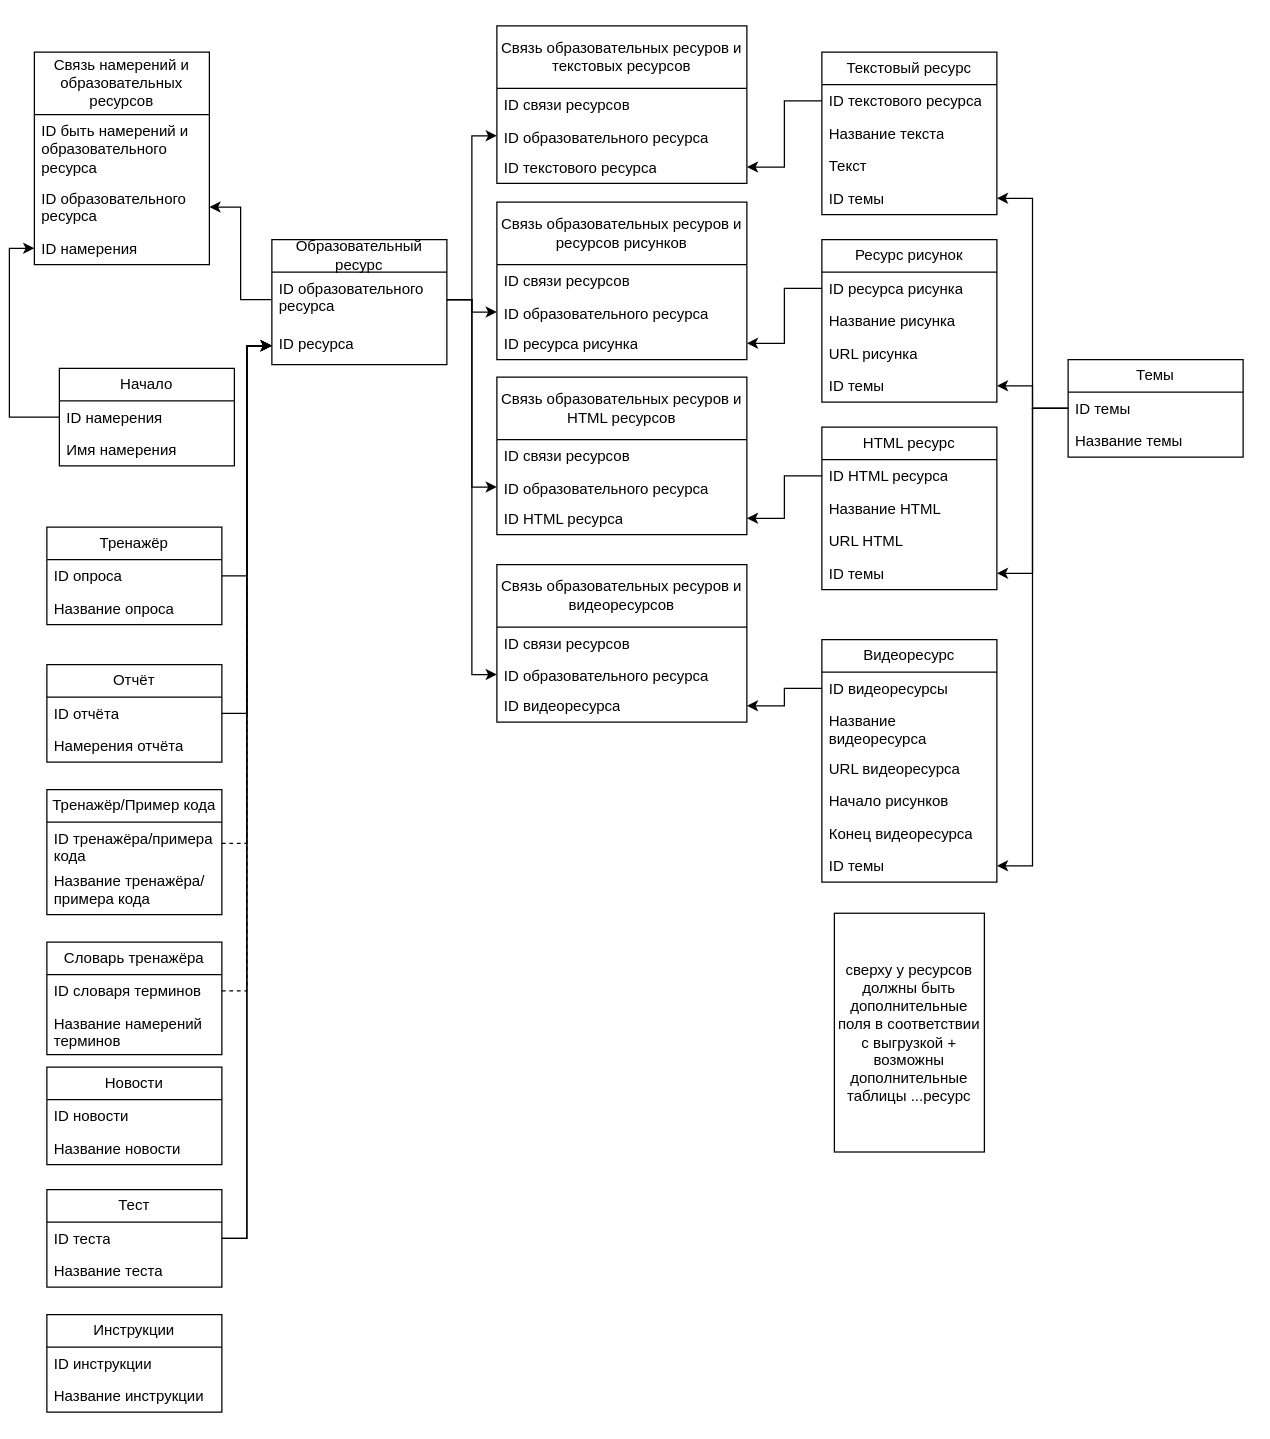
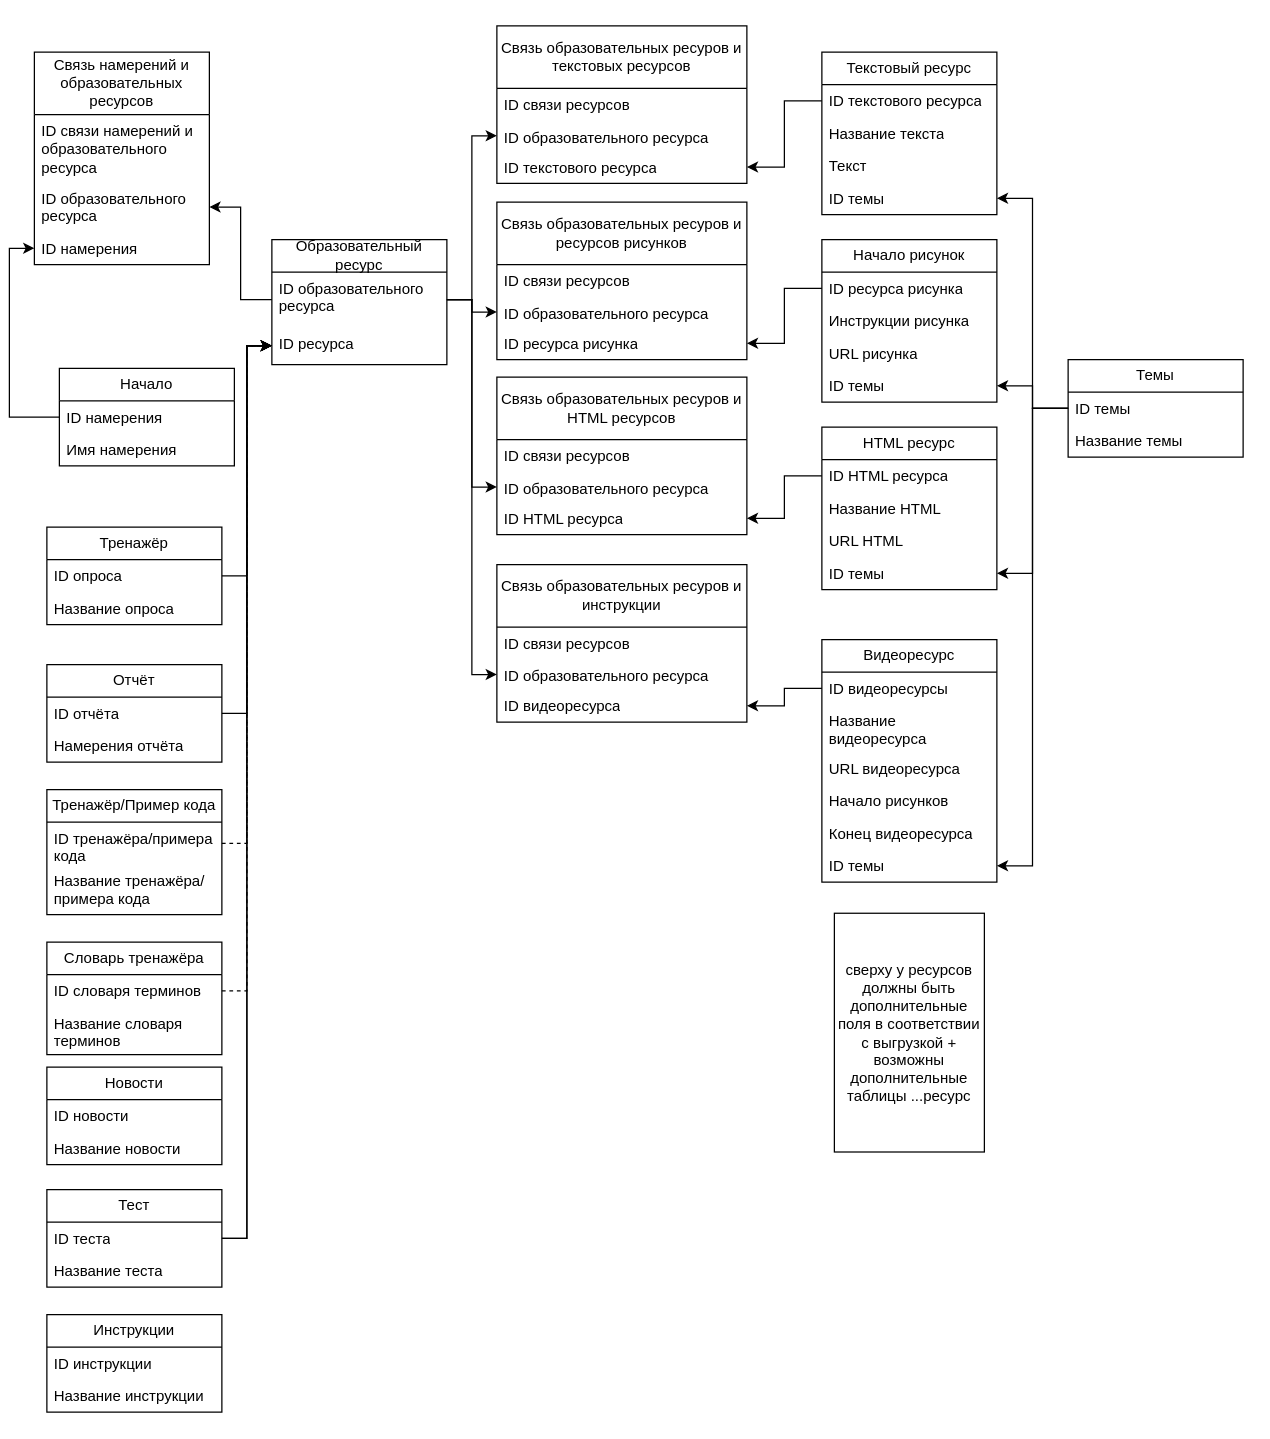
(123, 150) -> (123, 150)
(909, 256) -> (909, 256)
(895, 322) -> (903, 322)
(622, 596) -> (622, 596)
(136, 1034) -> (136, 1034)
